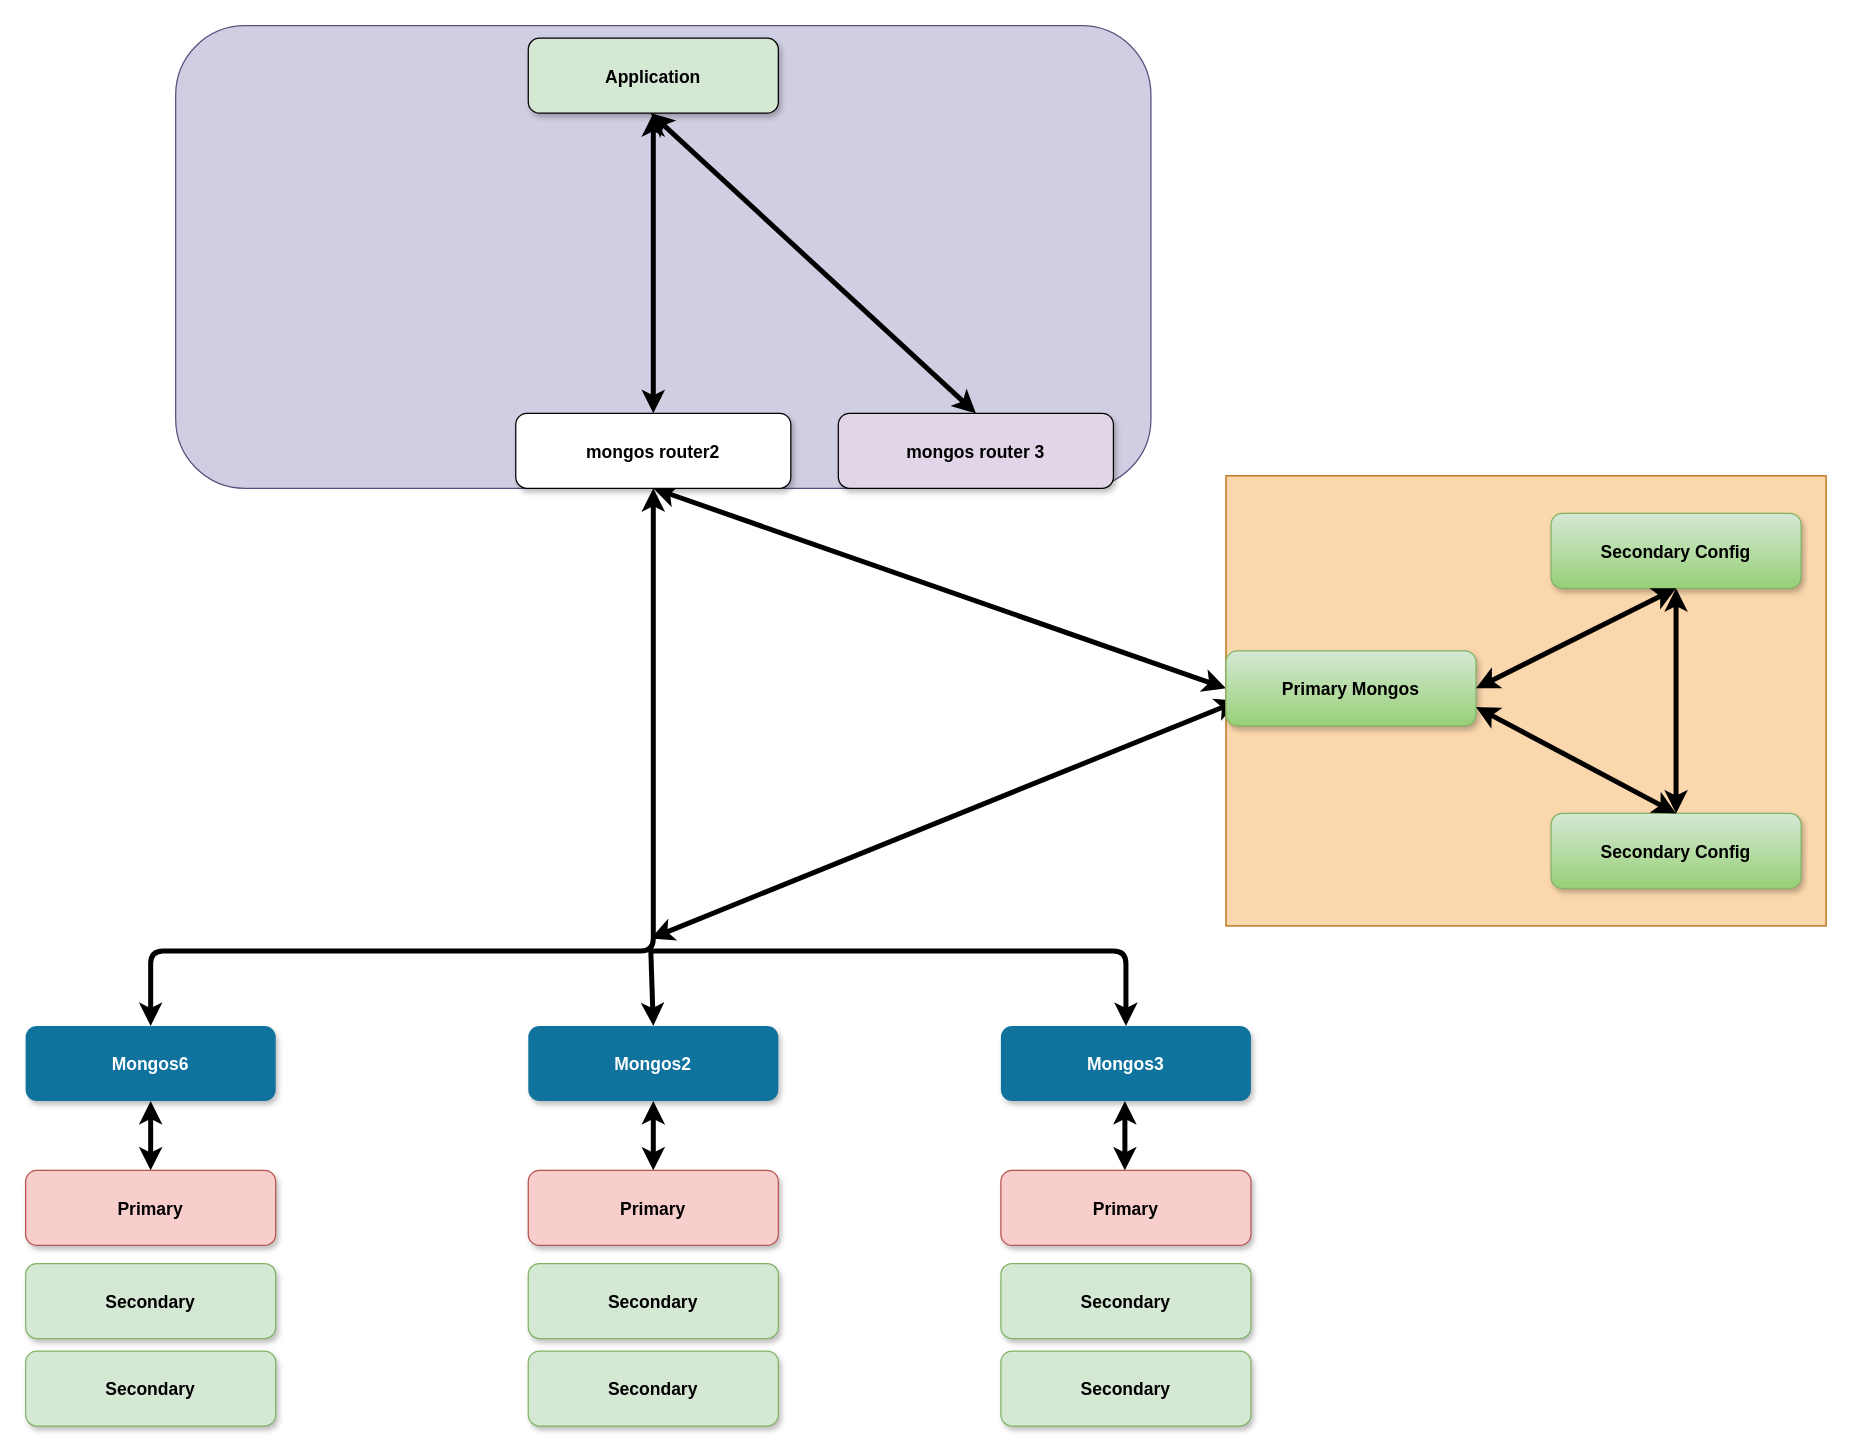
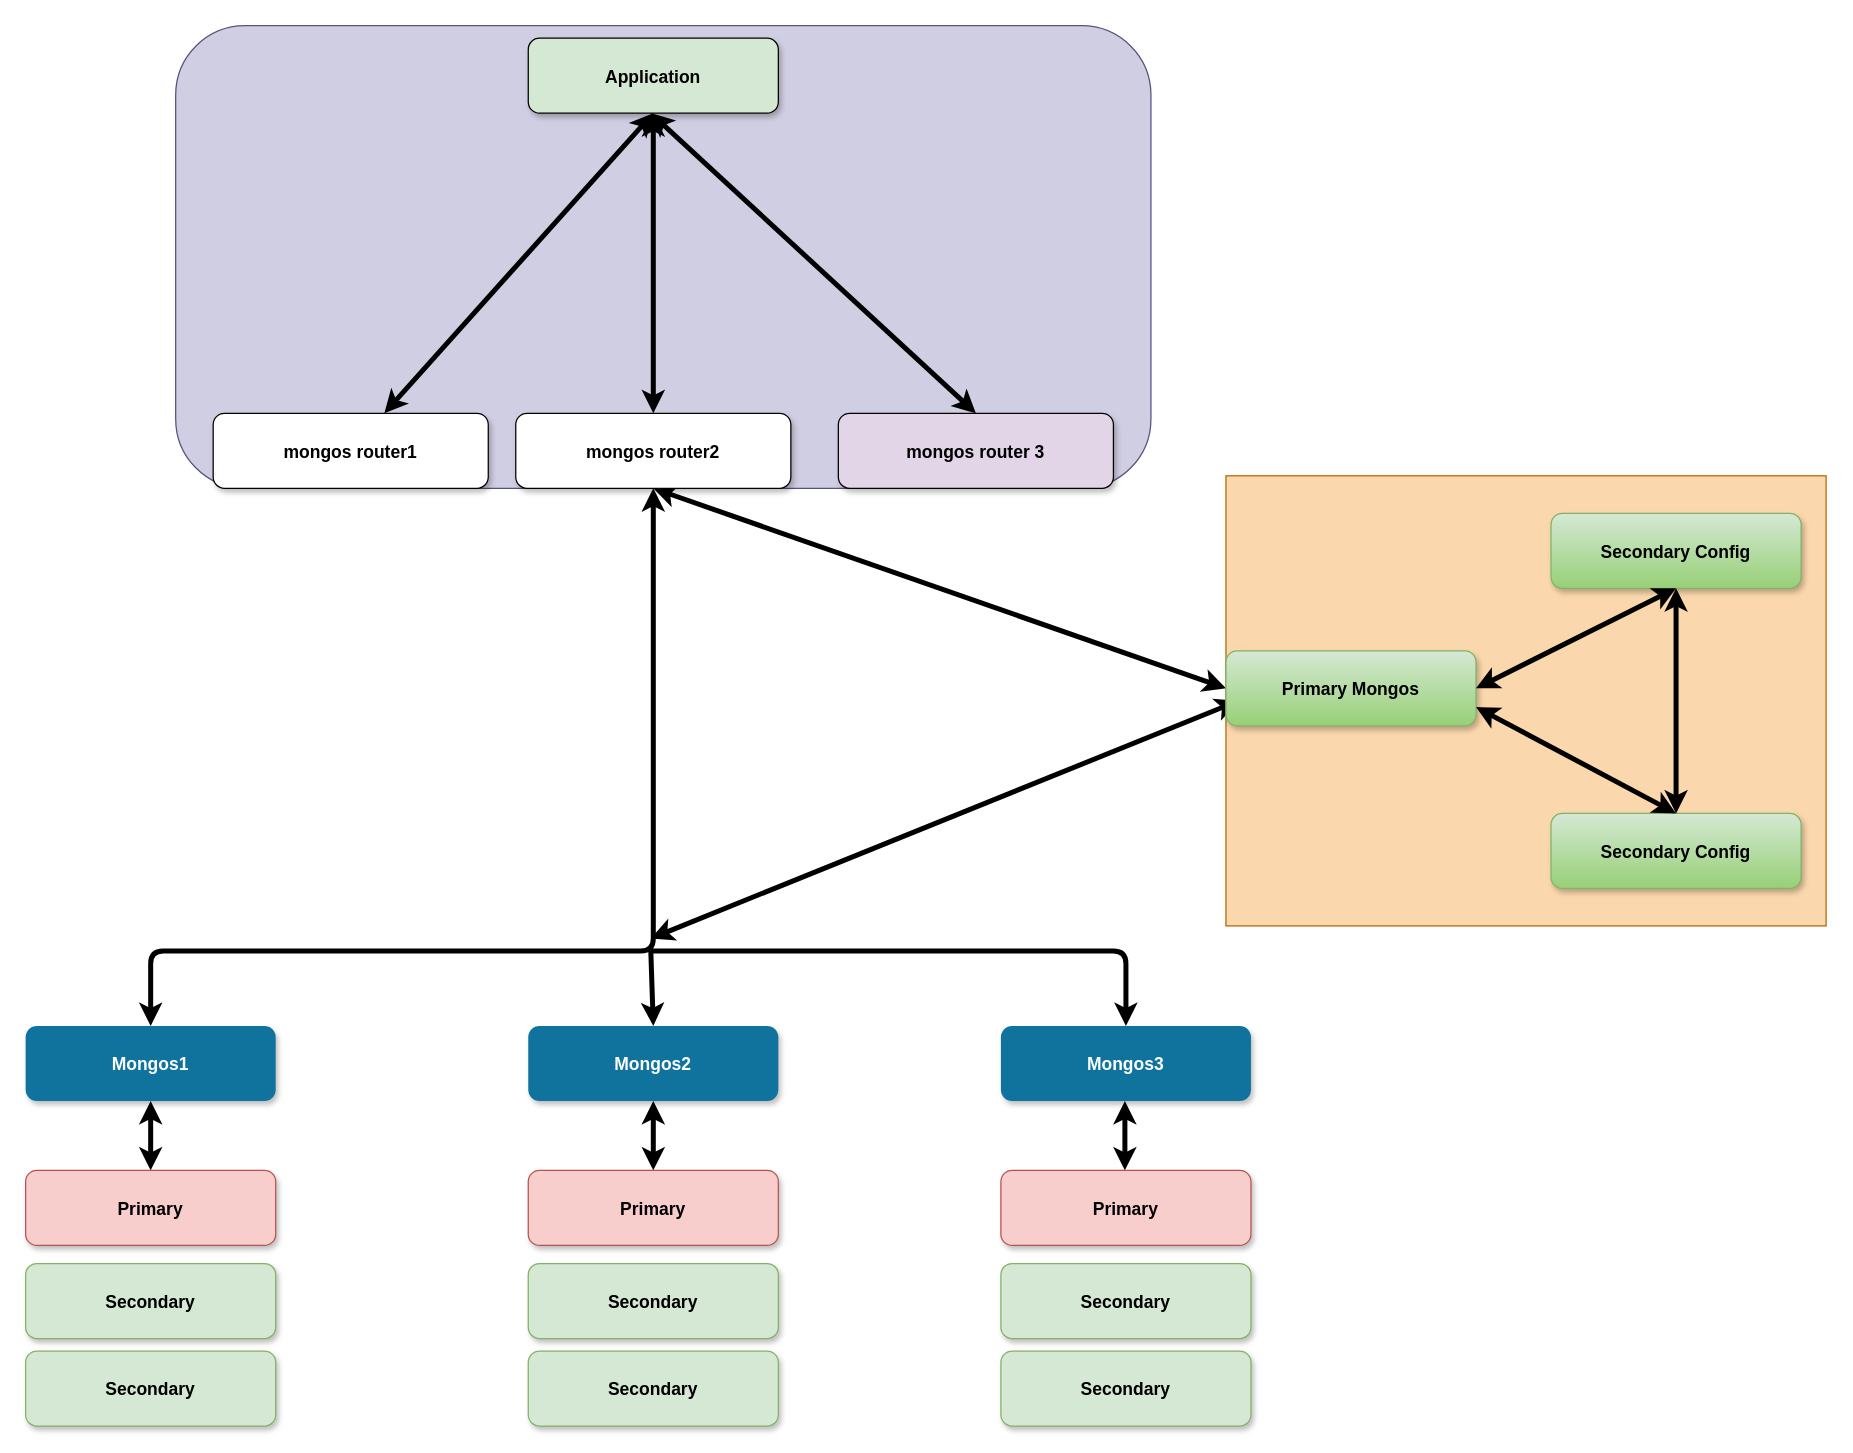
none -> (519, 263)
none -> (351, 451)
(150, 1064) -> (150, 1064)
